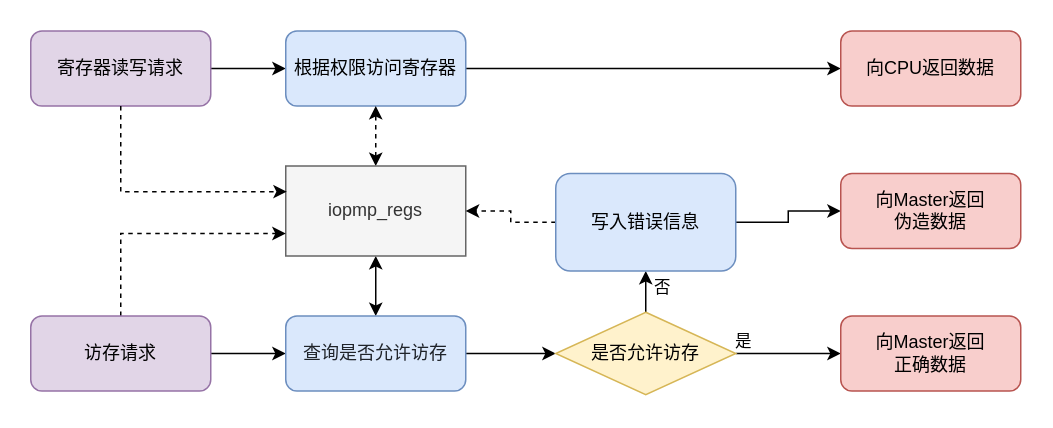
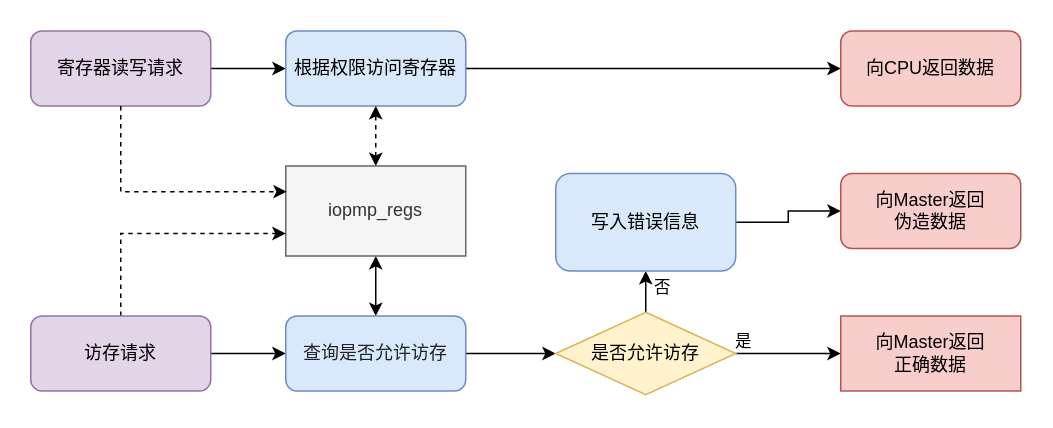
(511, 222) -> none
(931, 353) -> (931, 353)
